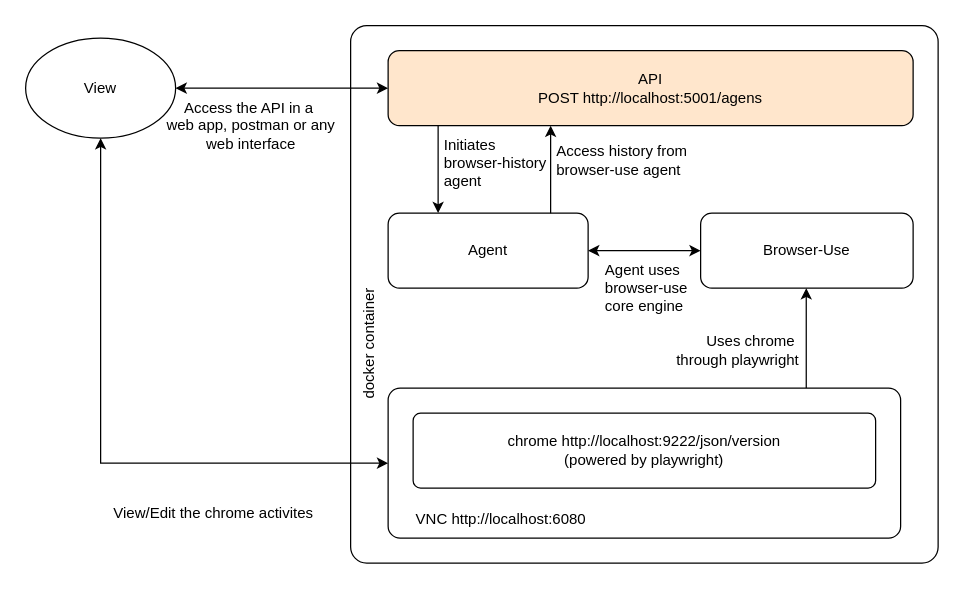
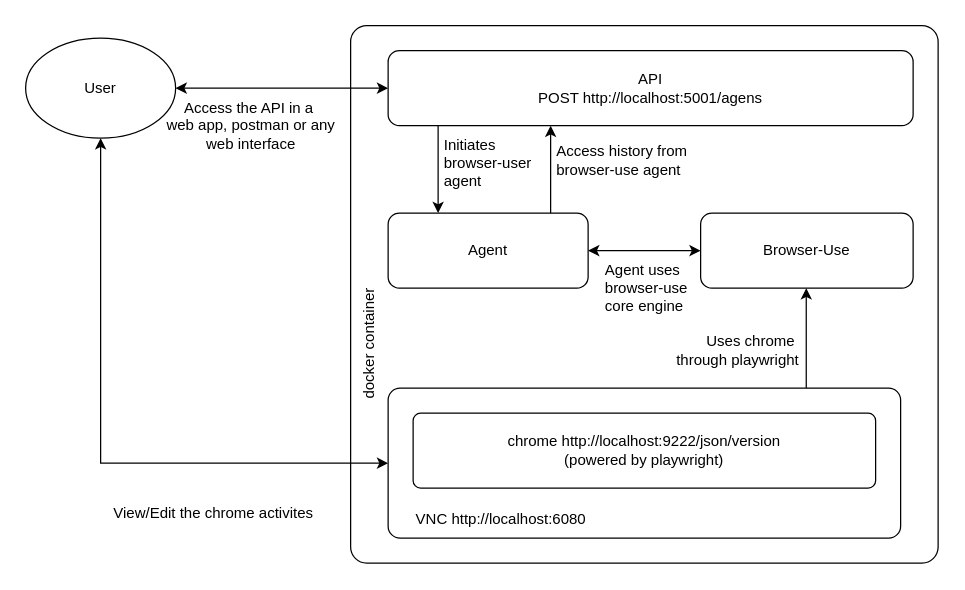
(101, 88) -> (101, 88)
(651, 88) -> (651, 88)
(505, 163) -> (495, 163)
